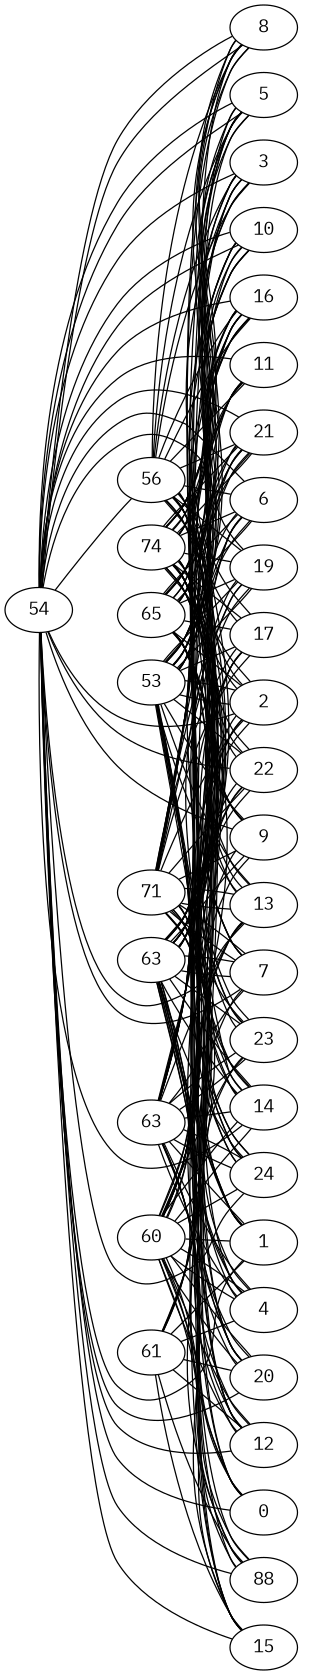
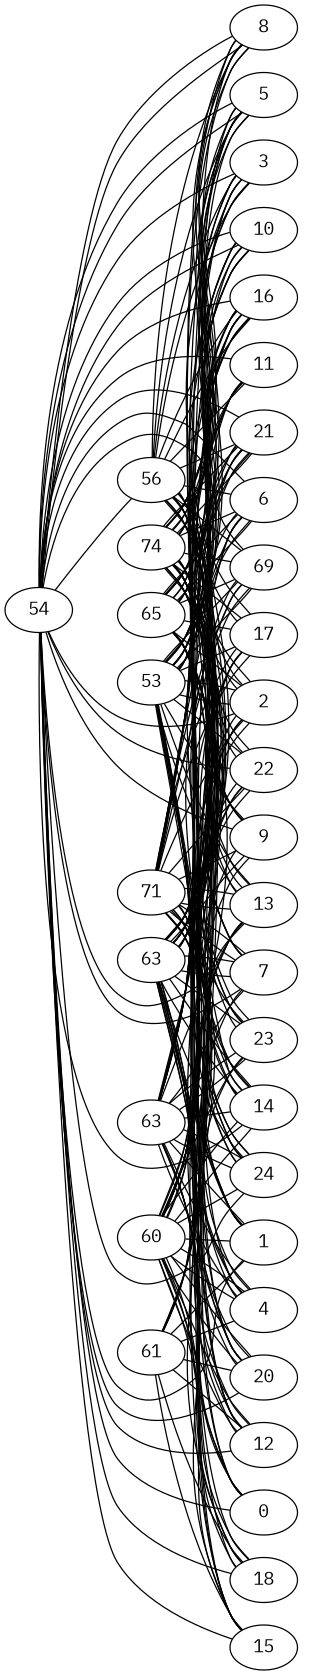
(264, 568) -> (264, 568)
(264, 1580) -> (264, 1580)
